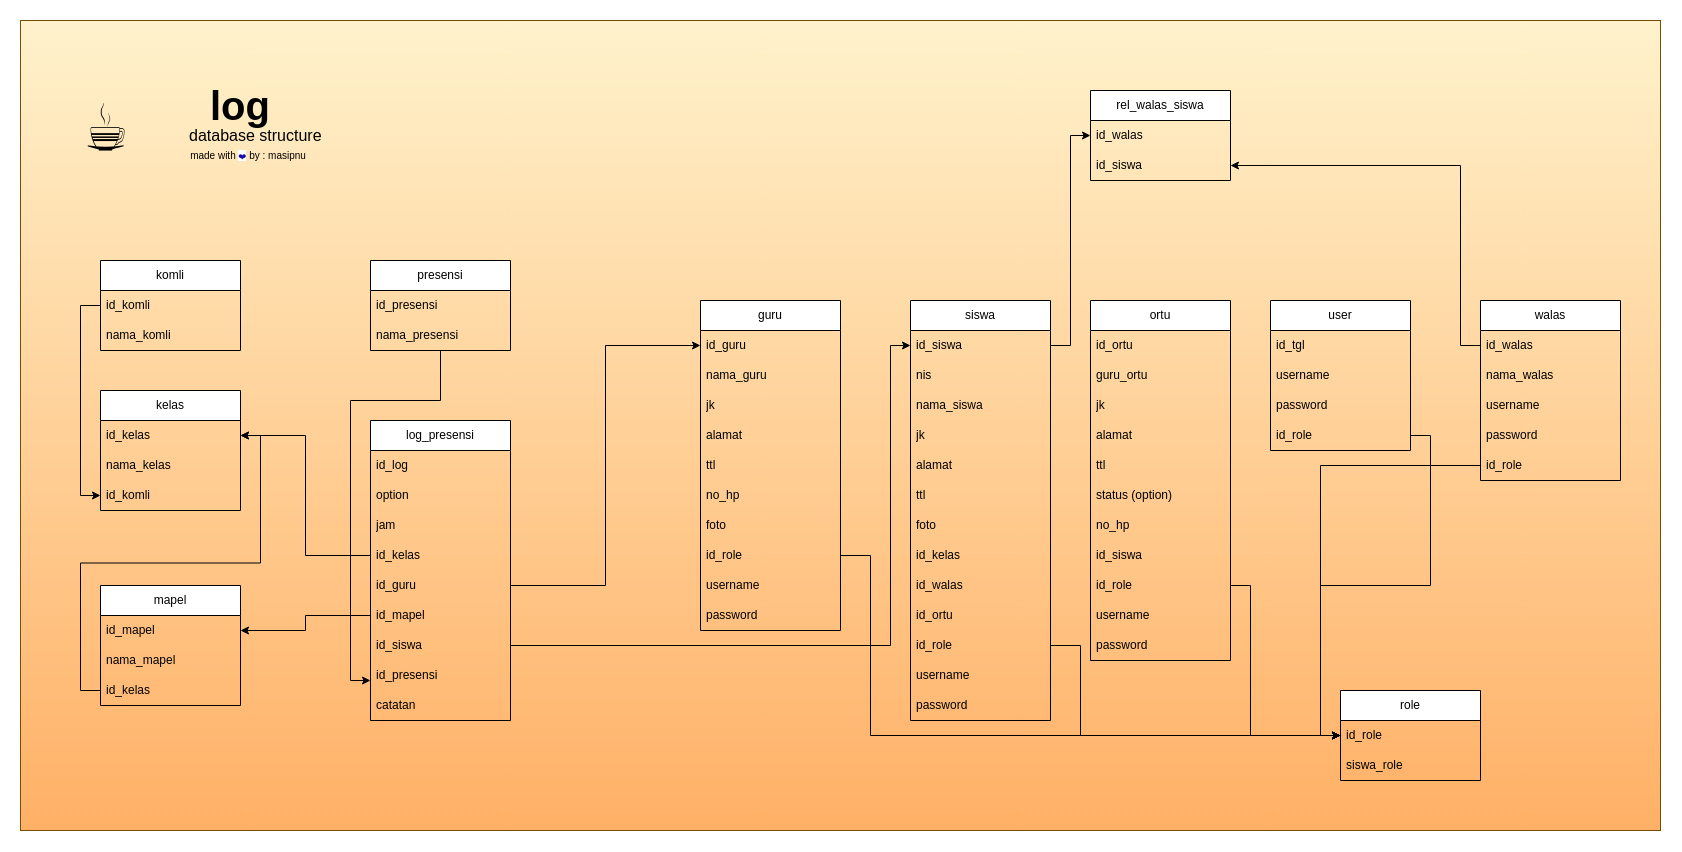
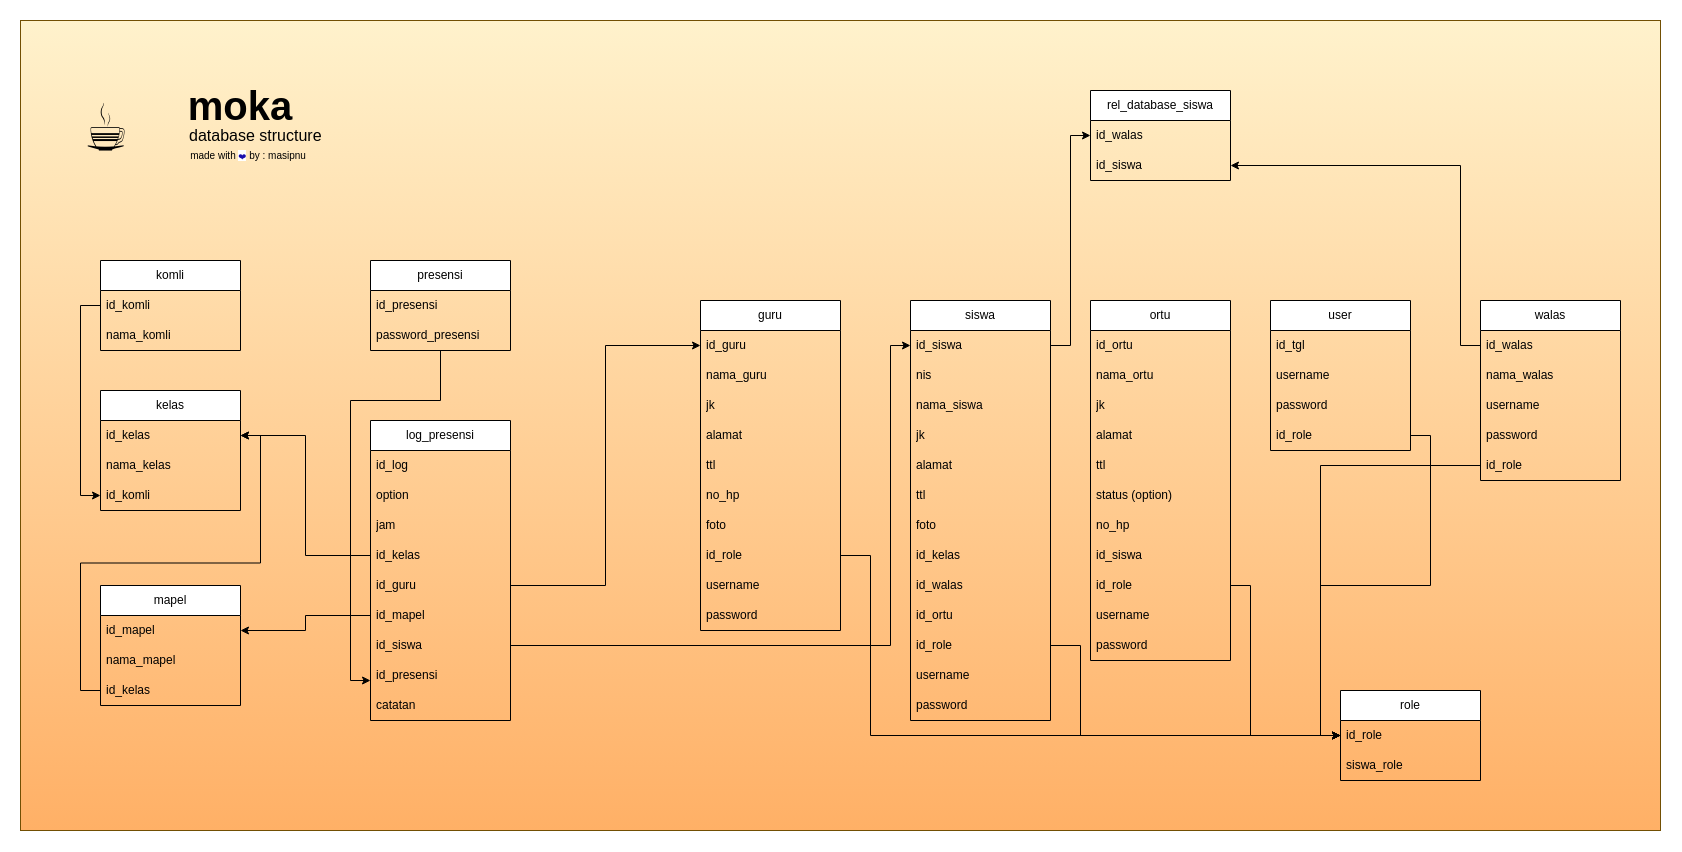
(241, 106) -> (241, 106)
(1161, 106) -> (1161, 106)
(419, 336) -> (432, 336)
(1127, 376) -> (1127, 376)
